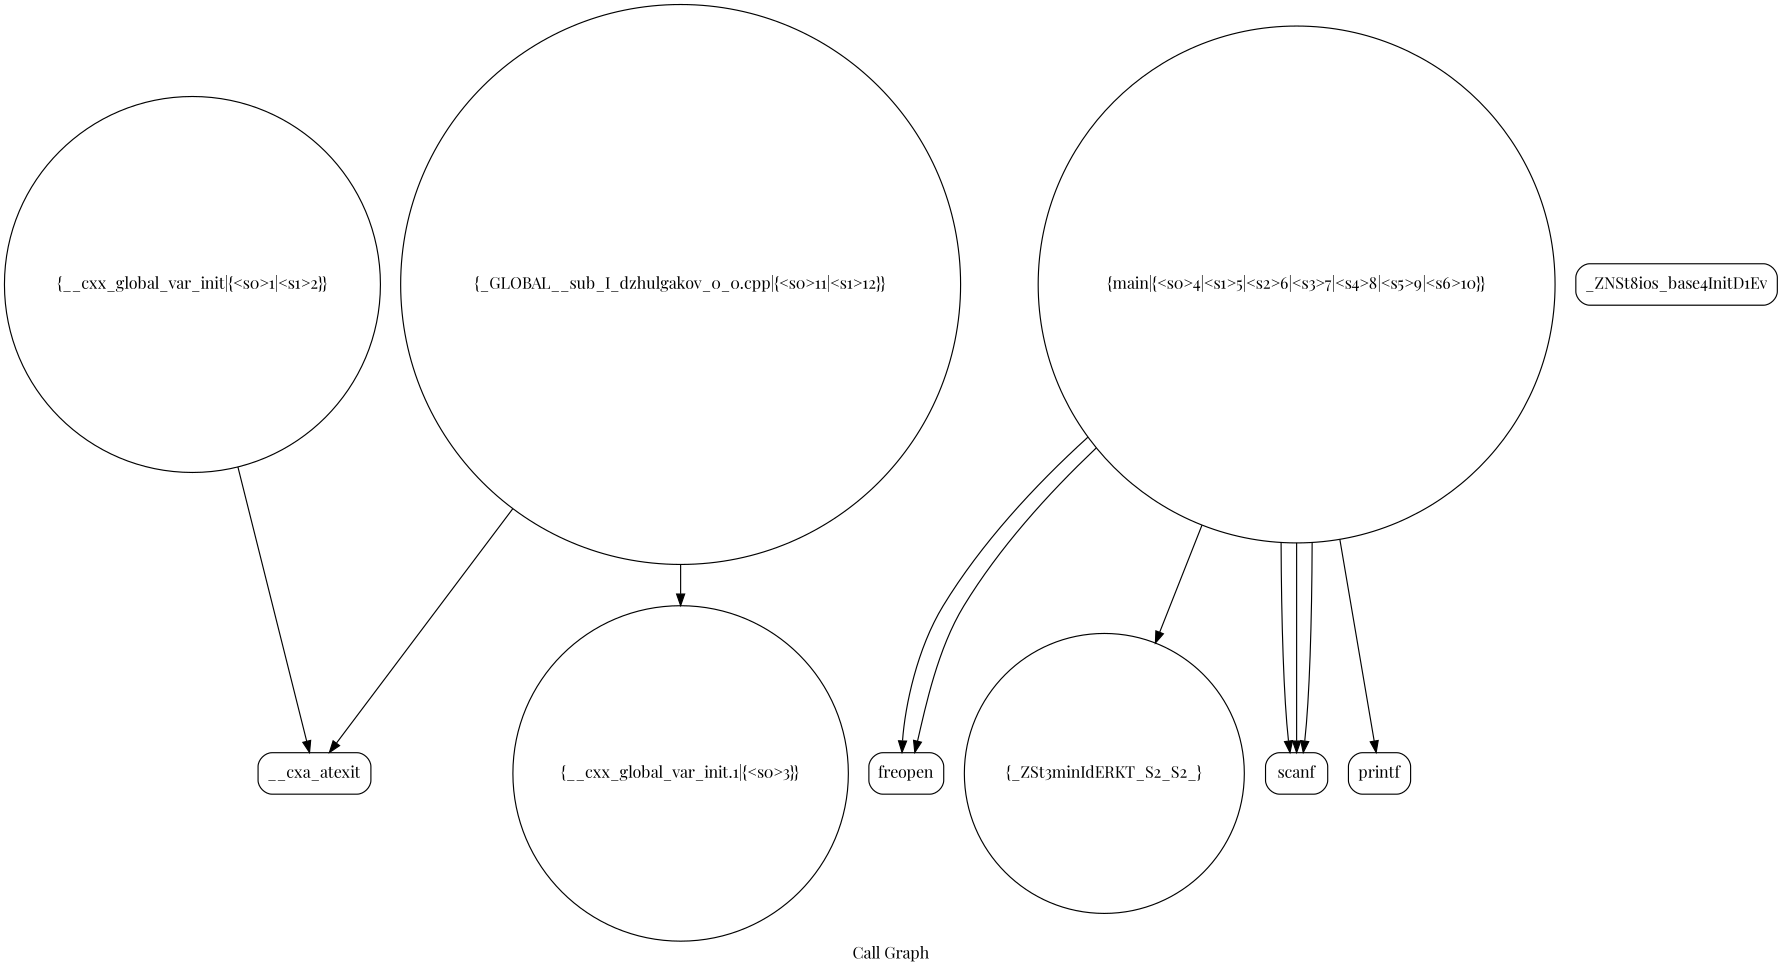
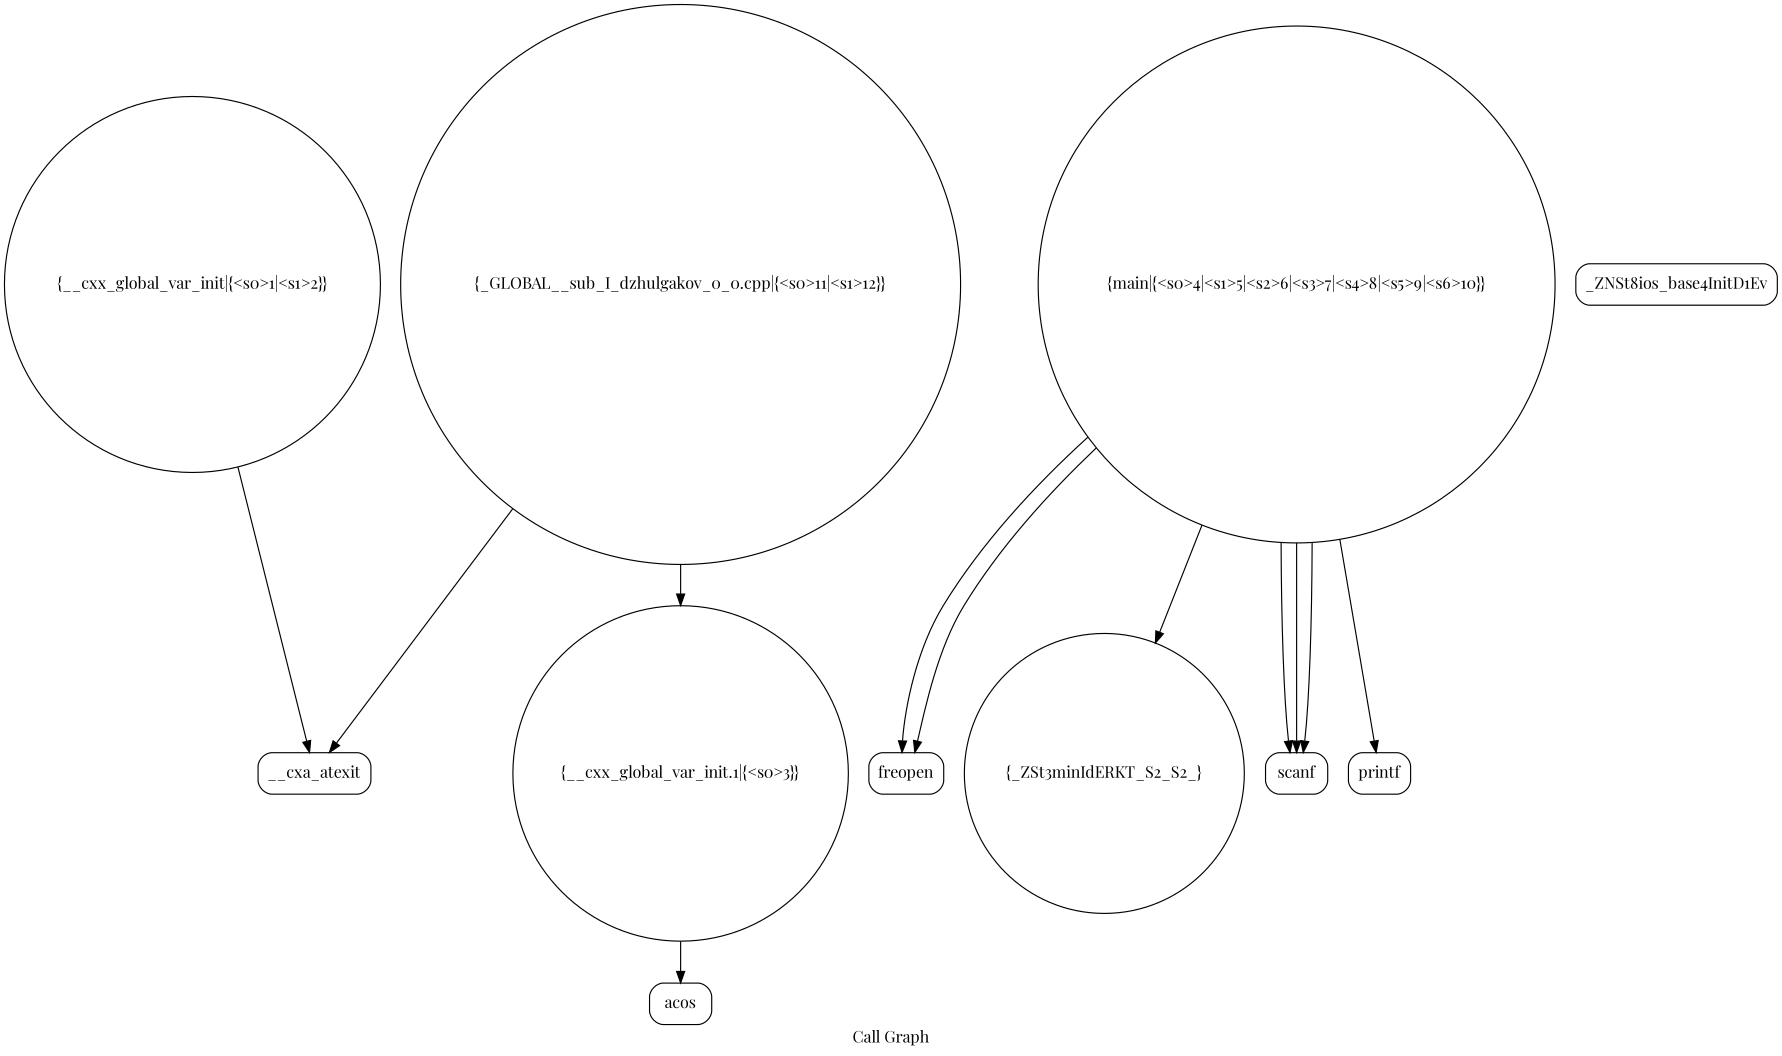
none -> (681, 1004)
